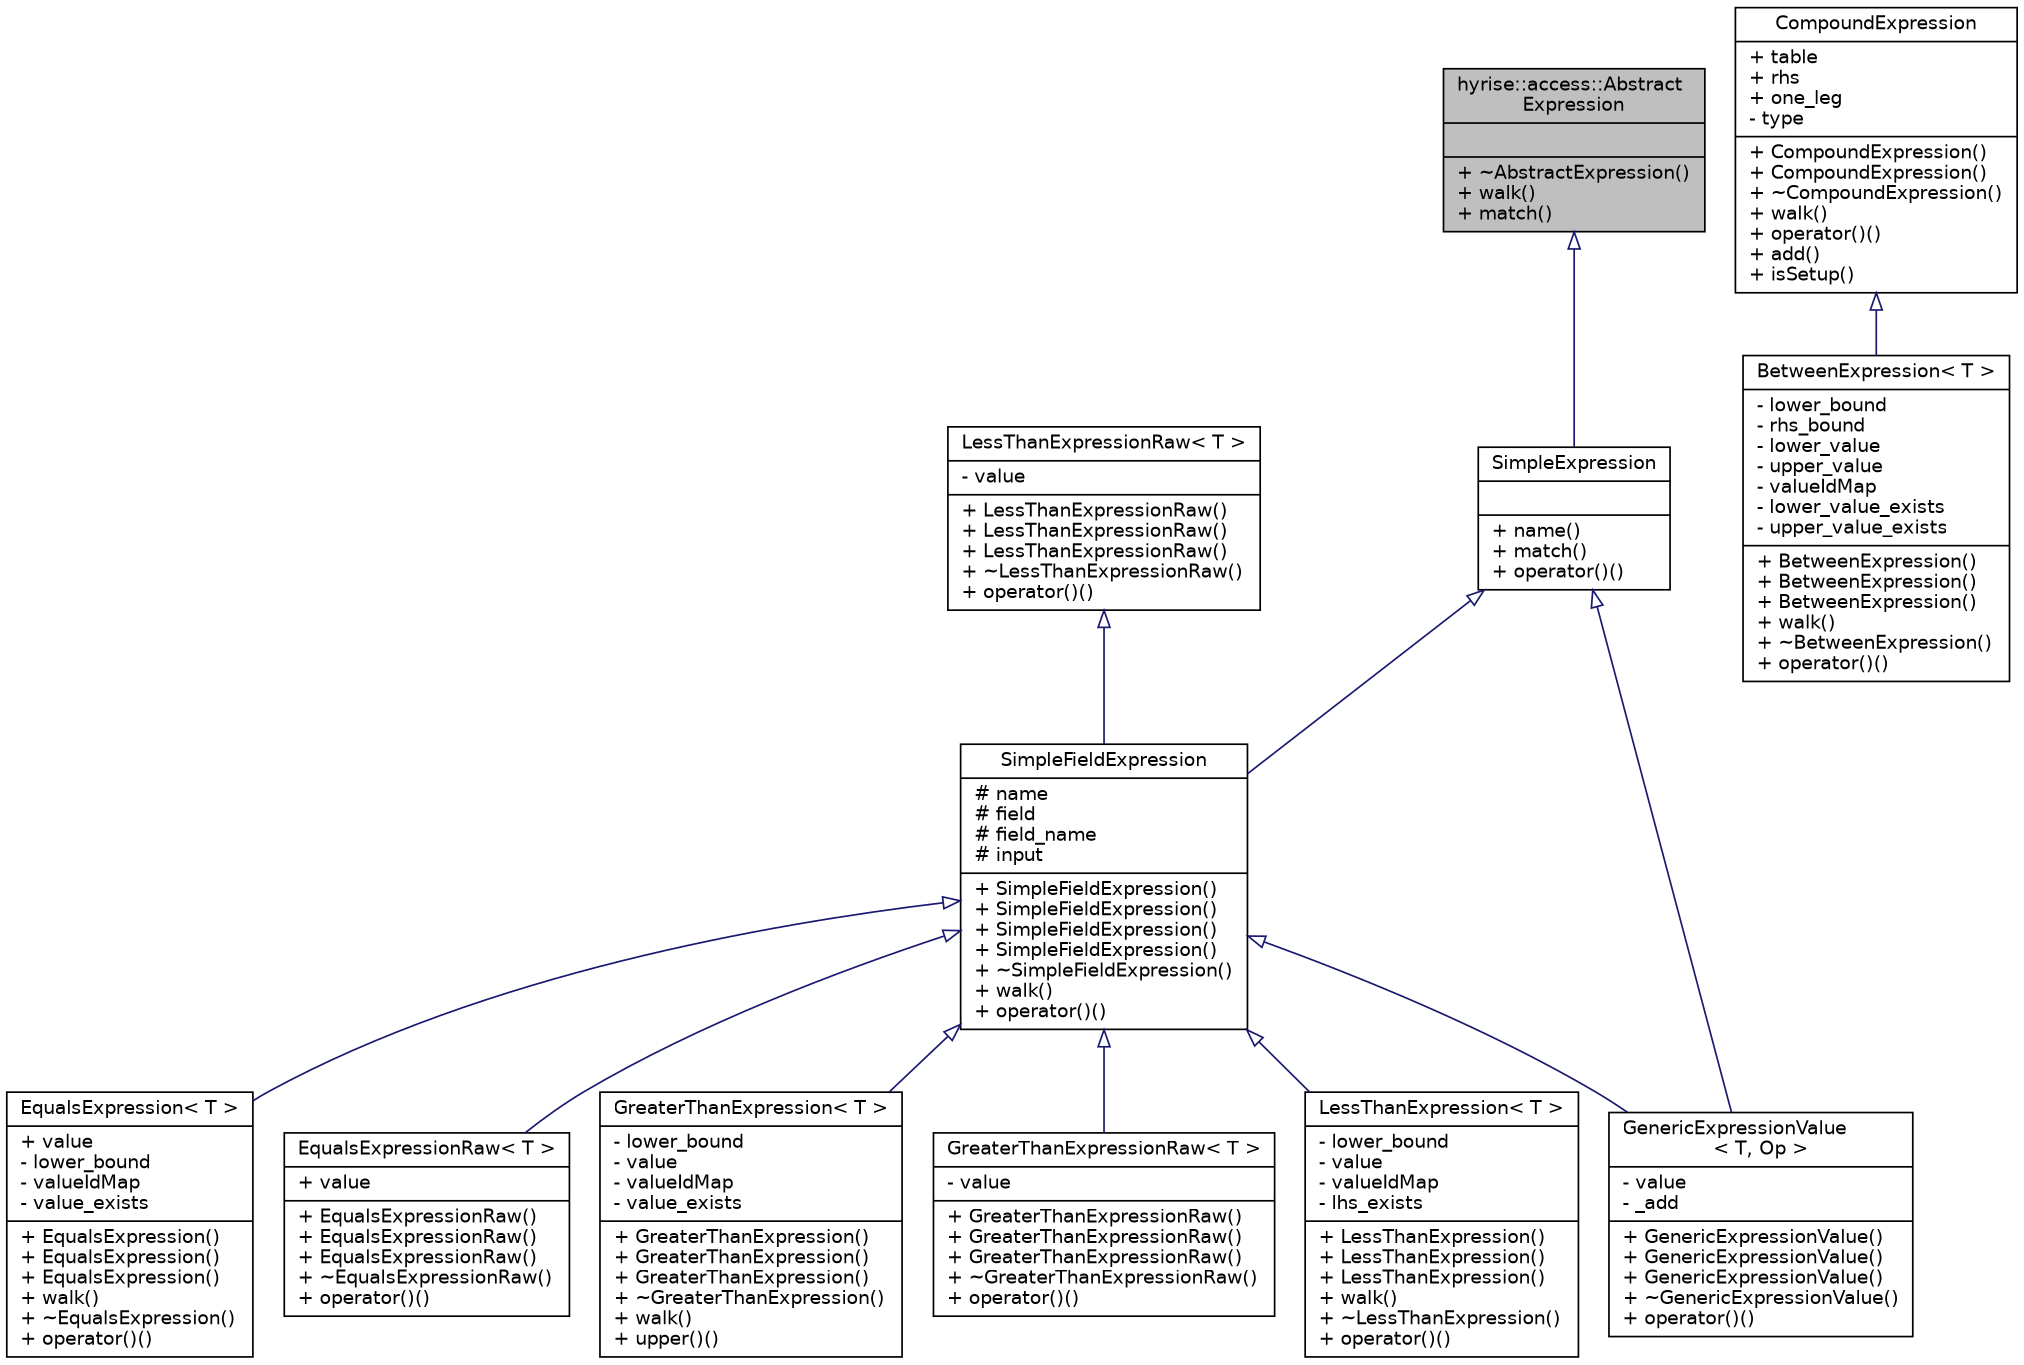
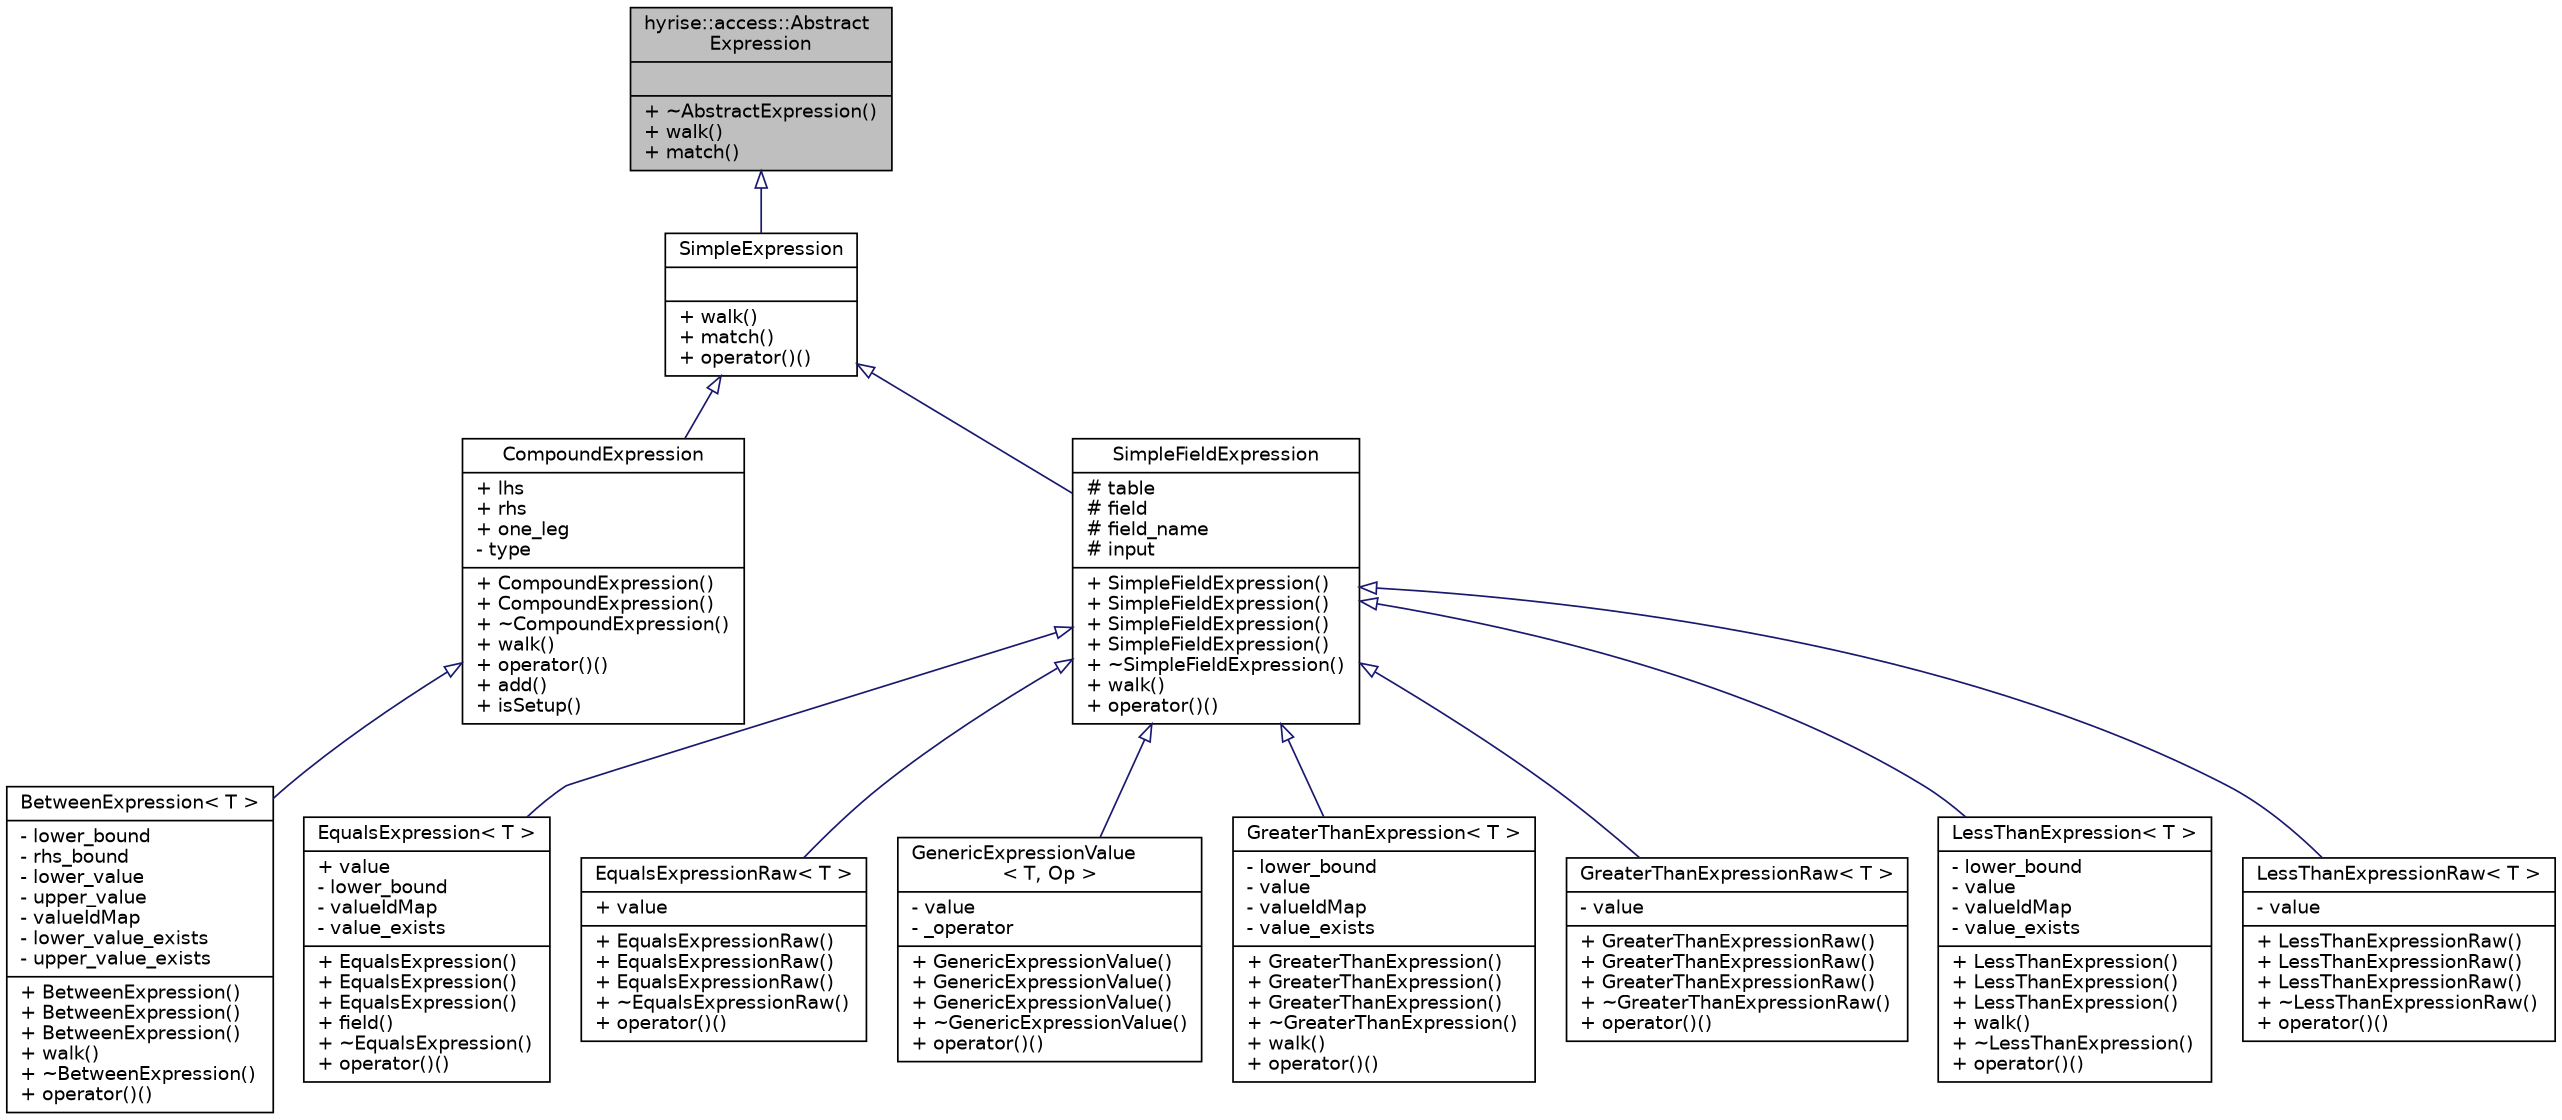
(1784, 58) -> (501, 489)
(1537, 531) -> (719, 317)
(1104, 686) -> (1870, 659)
(1012, 794) -> (1121, 489)
(1664, 860) -> (699, 414)
(1371, 1203) -> (2016, 928)
(1651, 1203) -> (963, 928)
(60, 1298) -> (356, 1023)
(667, 1339) -> (1314, 1064)
